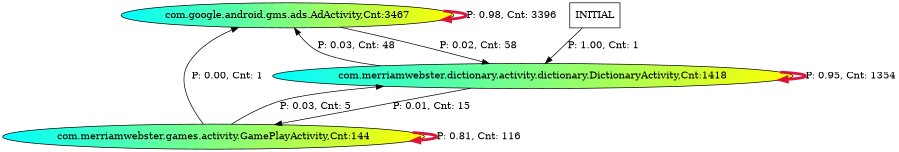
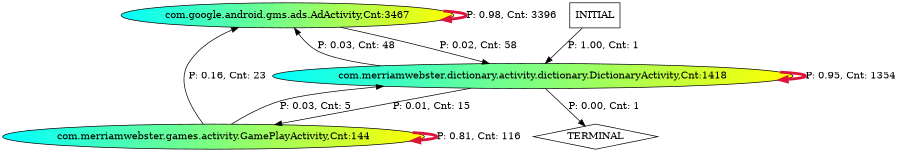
(227, 76) -> (227, 76)
none -> (596, 137)
